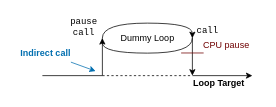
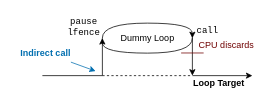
(84, 27) -> (84, 27)
(227, 45) -> (227, 45)
